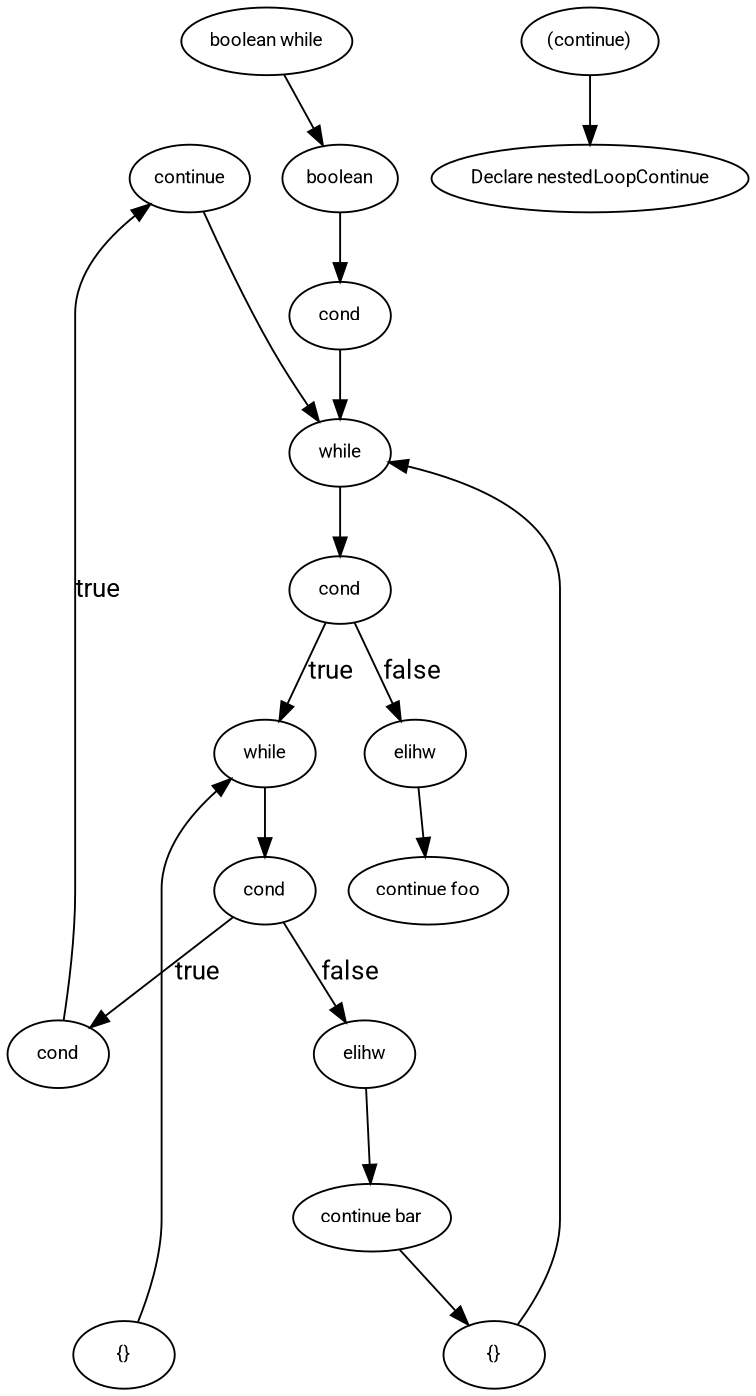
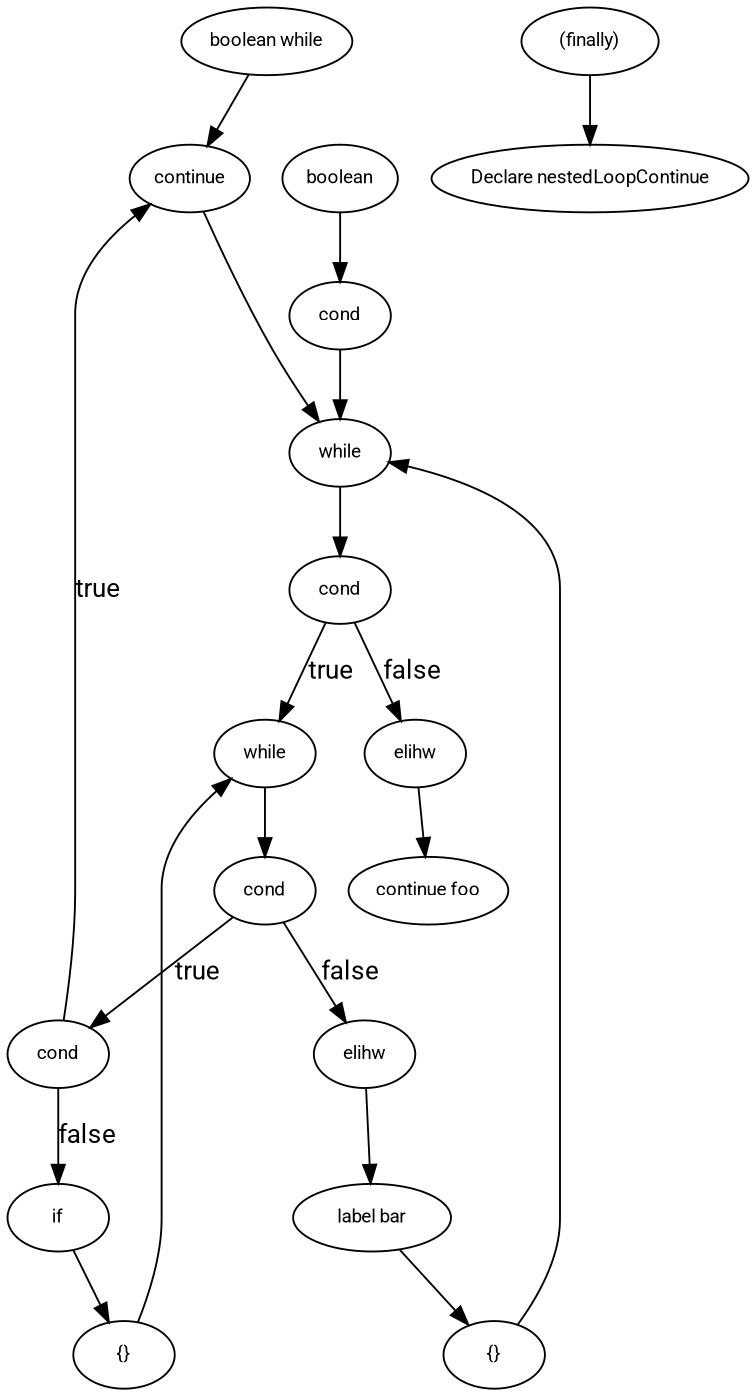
(590, 41) -> (590, 41)
(299, 102) -> (233, 102)
none -> (58, 1218)
(372, 1218) -> (372, 1218)
